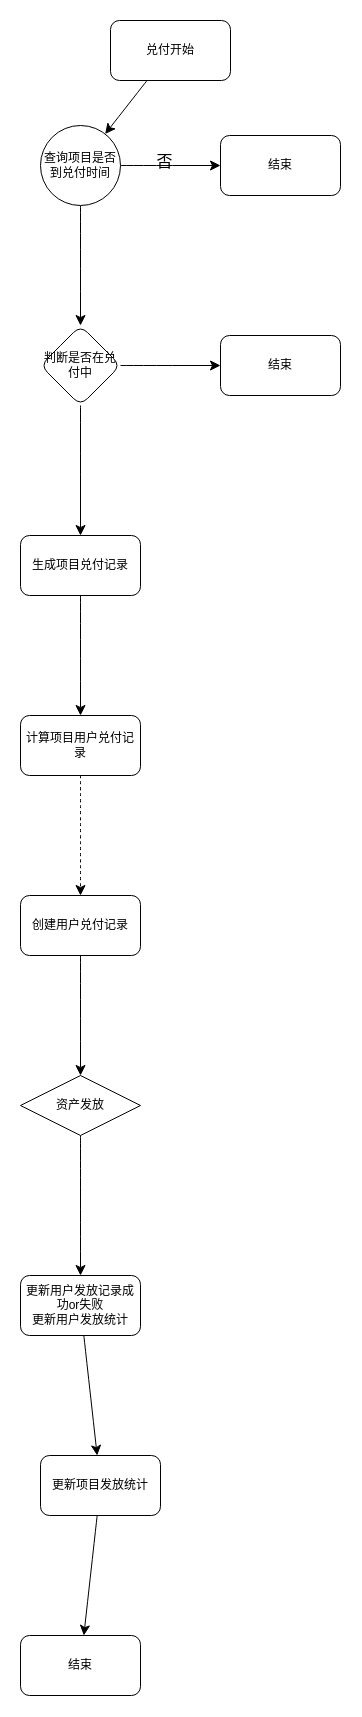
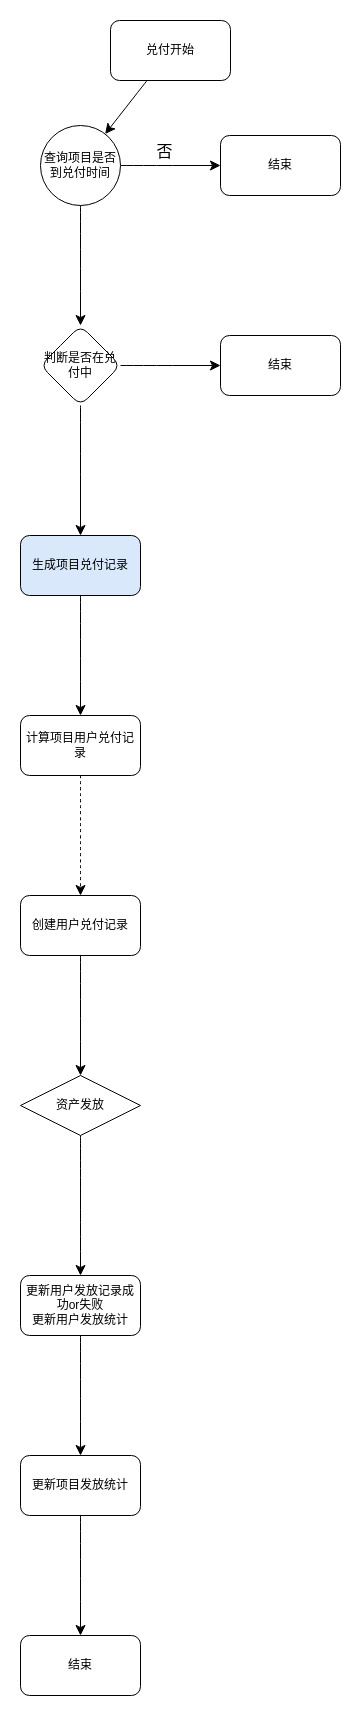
(164, 162) -> (164, 152)
(81, 566) -> (81, 566)
(101, 1486) -> (81, 1486)
